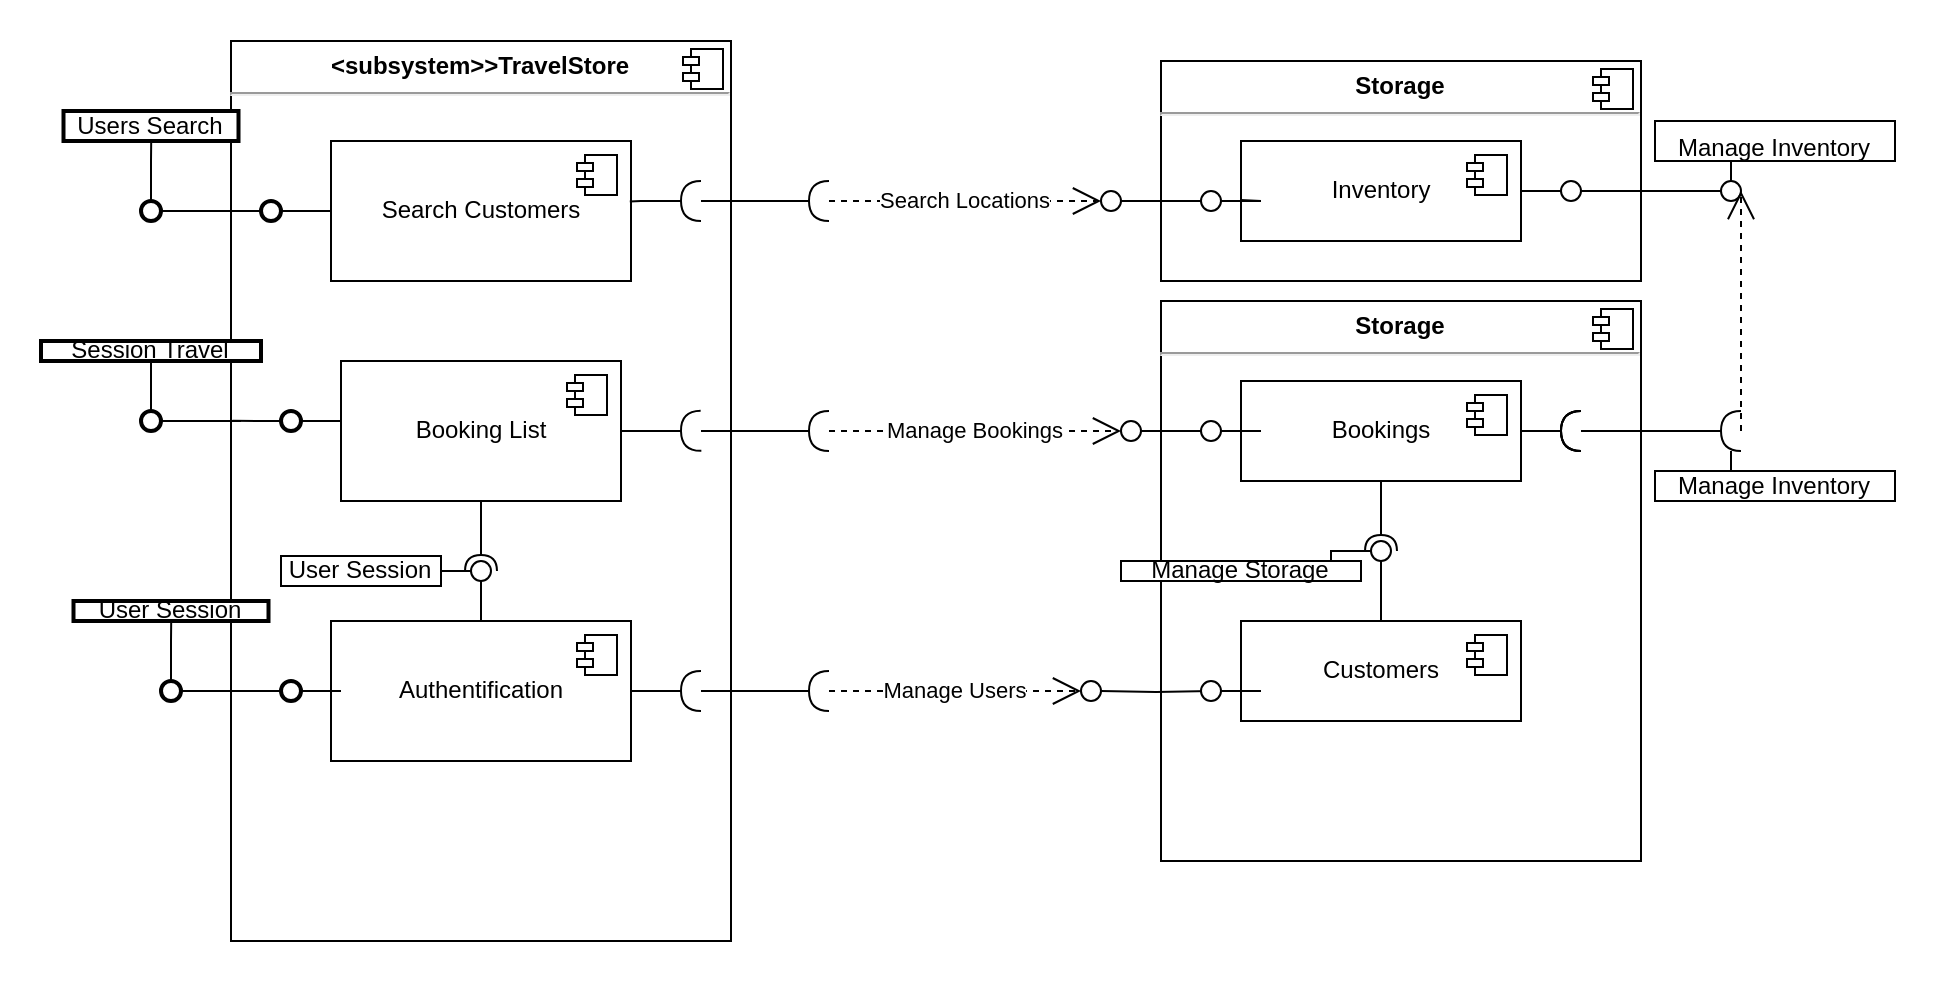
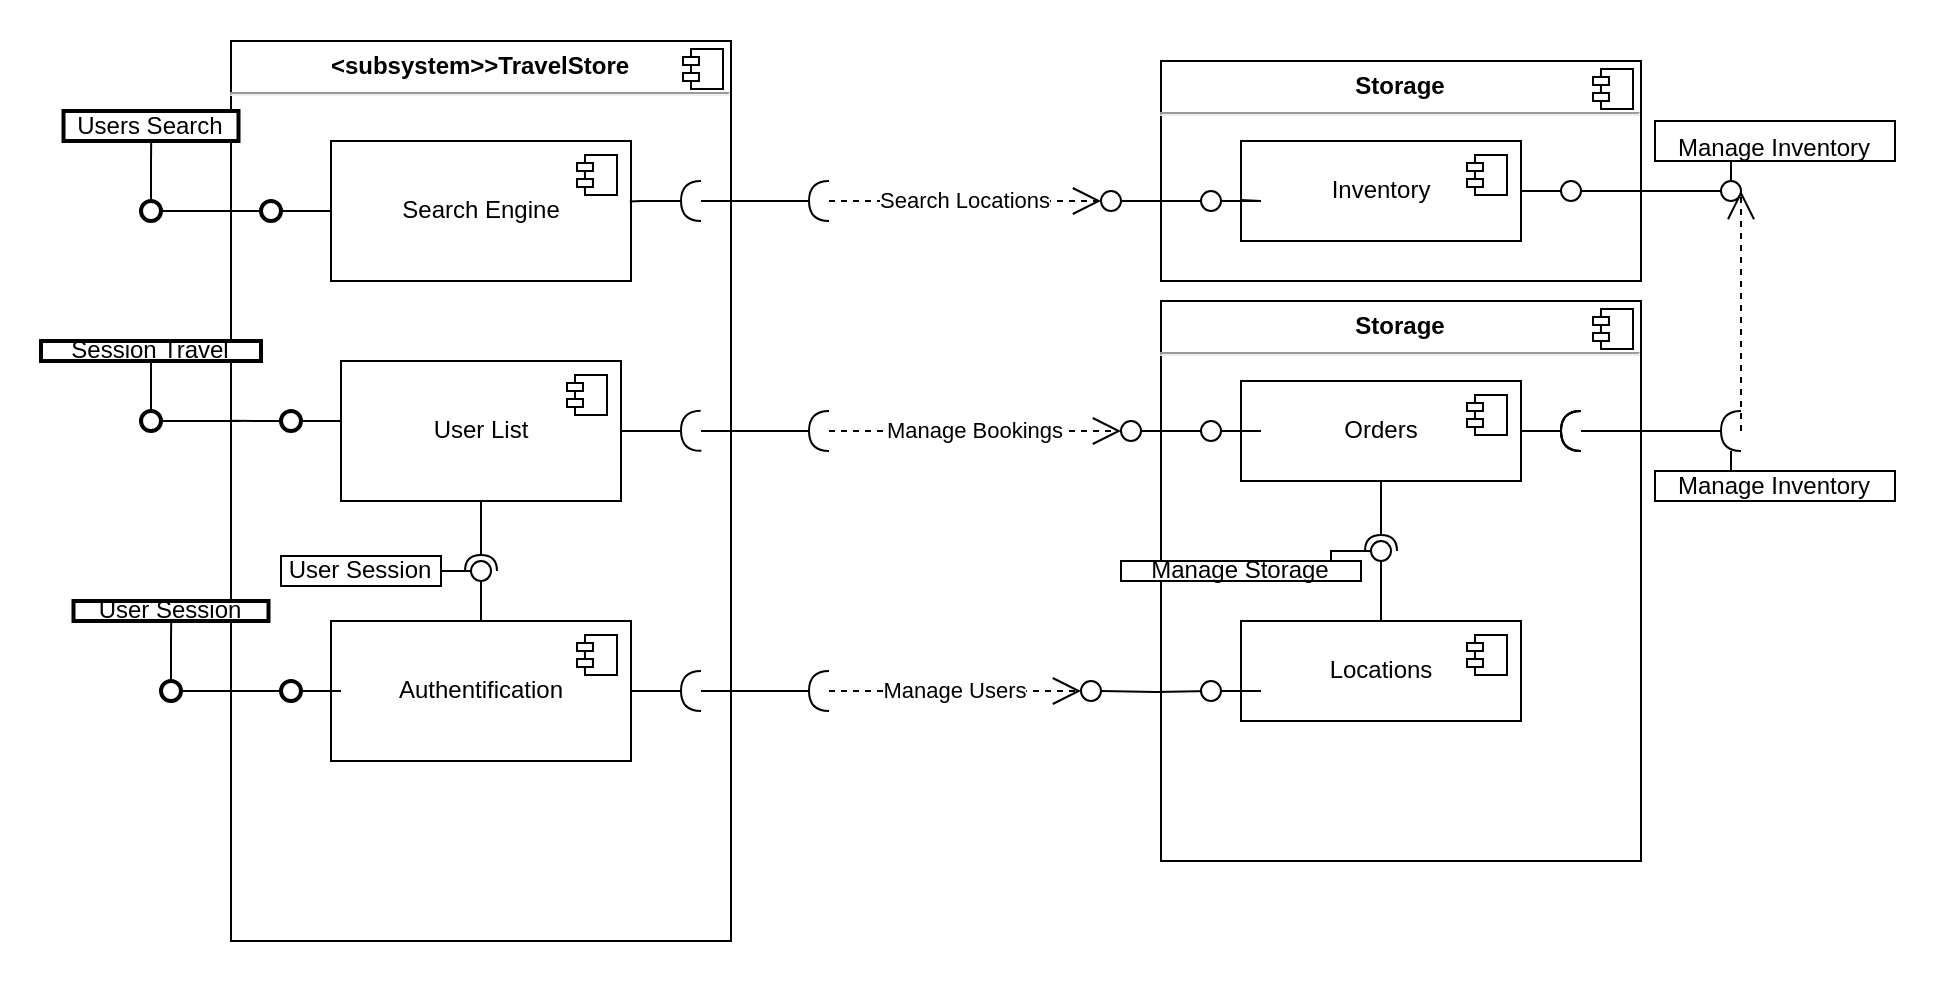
(482, 211) -> (482, 211)
(482, 431) -> (482, 431)
(1382, 431) -> (1382, 431)
(1382, 671) -> (1382, 671)
